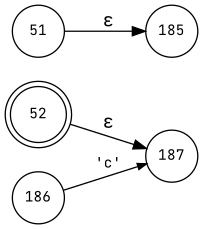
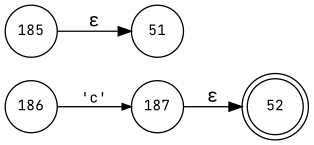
(98, 31) -> (88, 31)
(102, 134) -> (206, 107)
